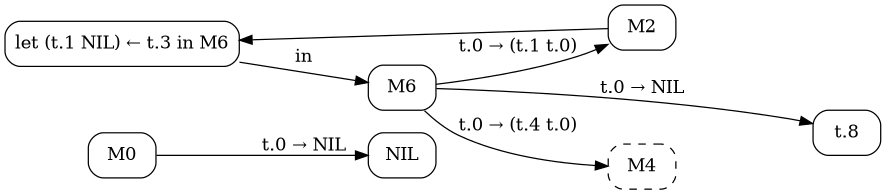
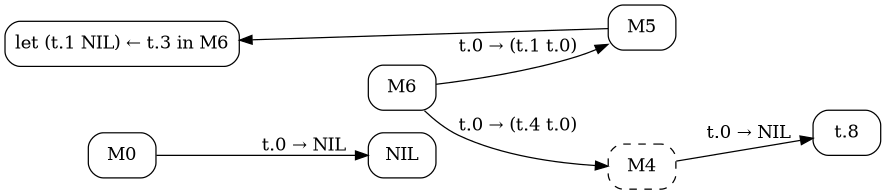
(642, 28) -> (642, 28)
(297, 71) -> none
(619, 99) -> (738, 151)
